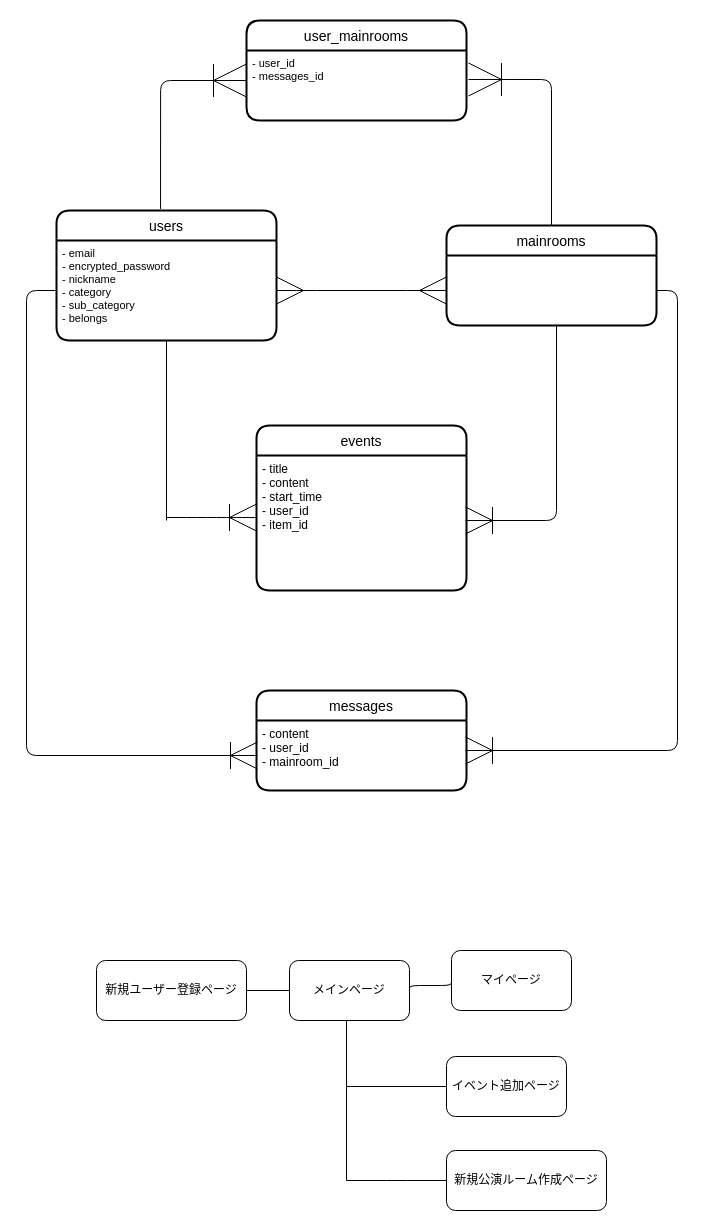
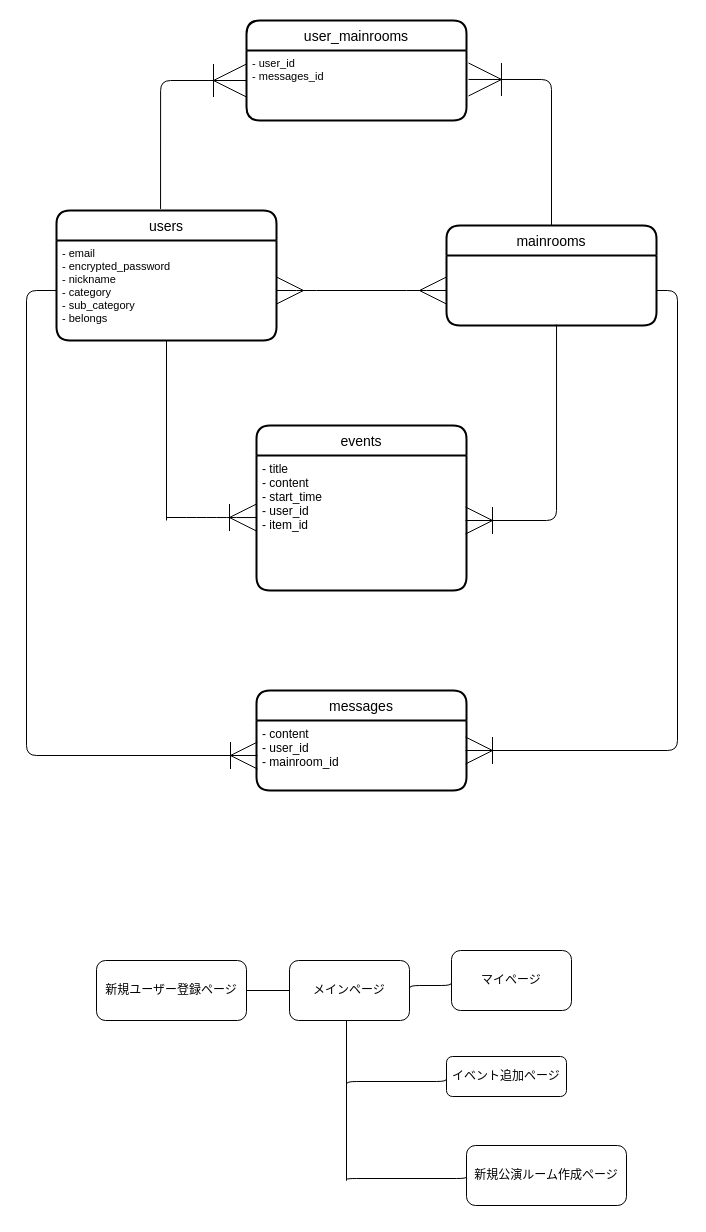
(507, 1087) -> (507, 1077)
(527, 1181) -> (547, 1176)
